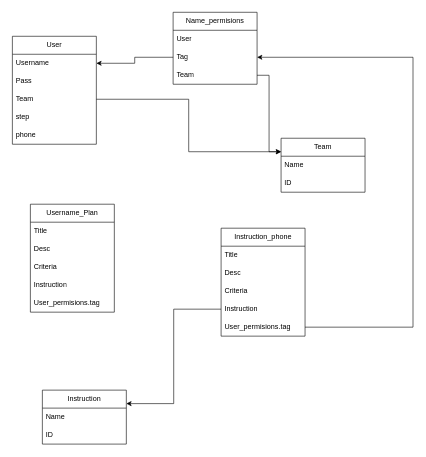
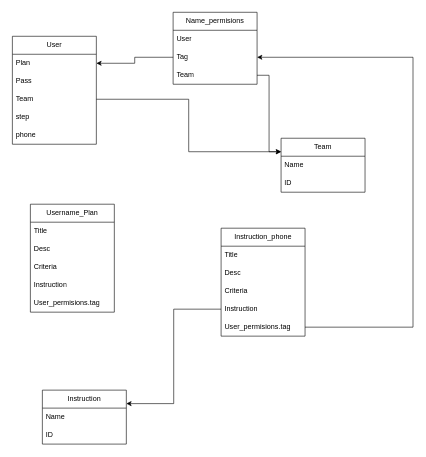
(32, 63) -> (23, 63)
